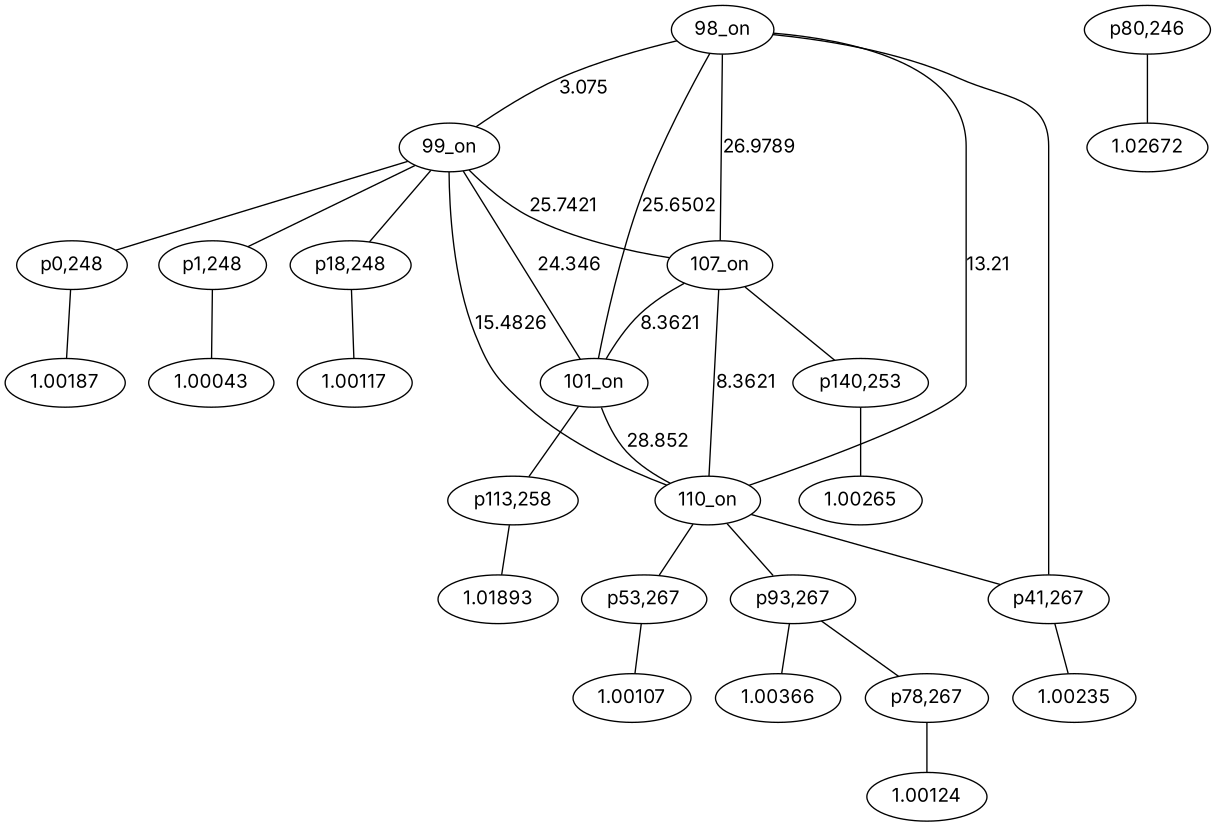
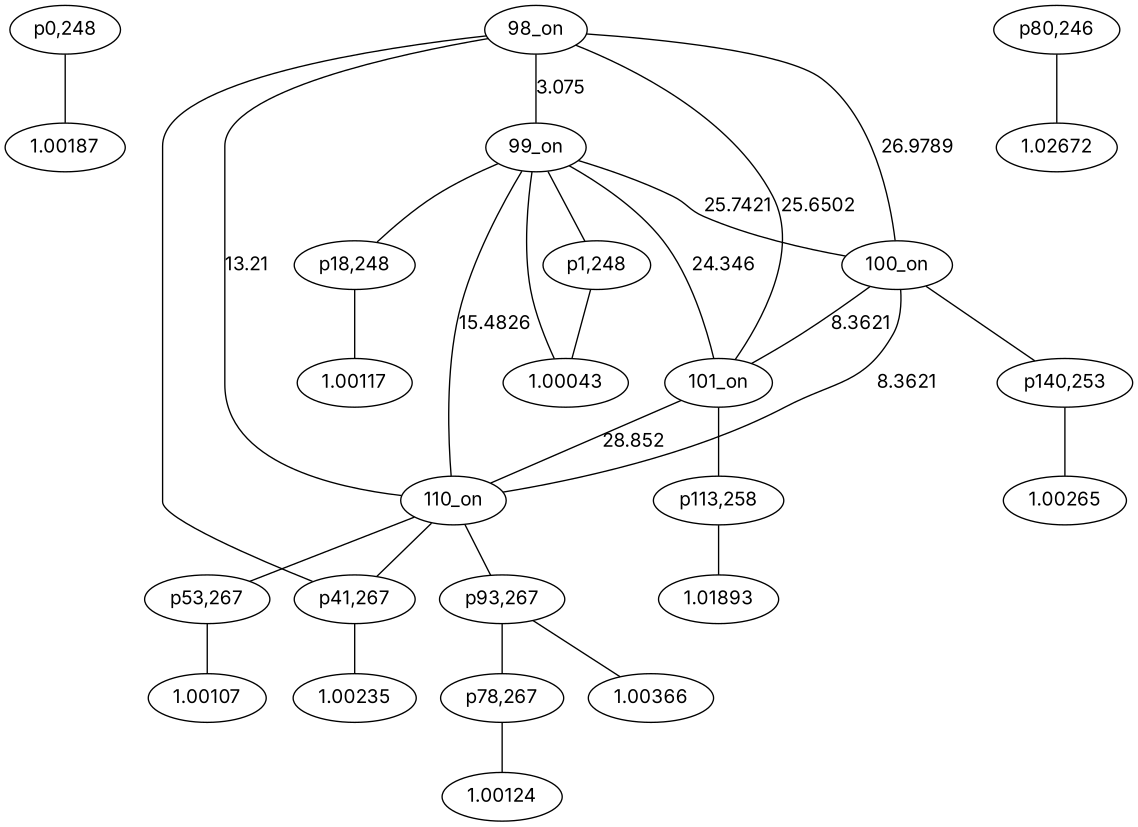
(262, 206) -> (528, 267)
(720, 265) -> (897, 265)
